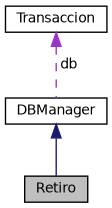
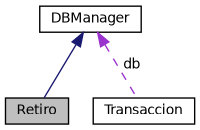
(56, 72) -> (121, 71)
